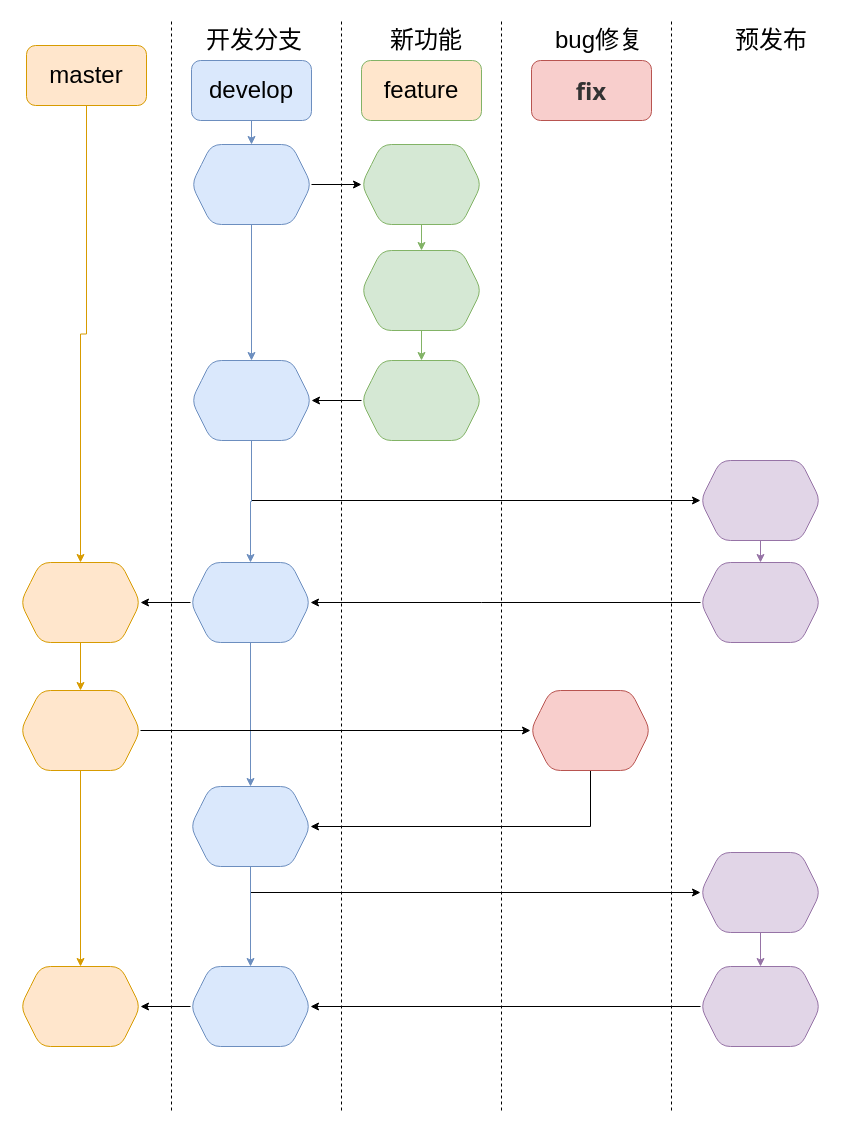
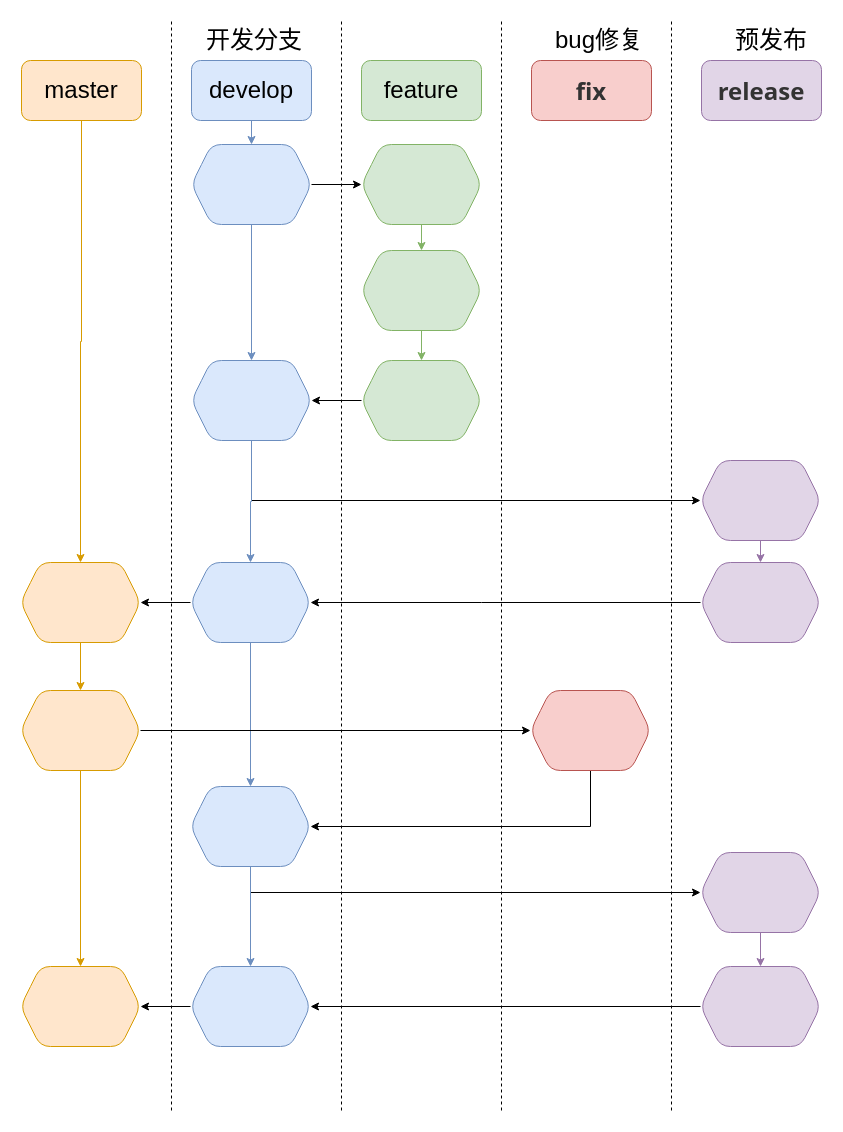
(427, 41) -> none
(87, 76) -> (82, 91)
(422, 91) -> (422, 91)
none -> (762, 91)
